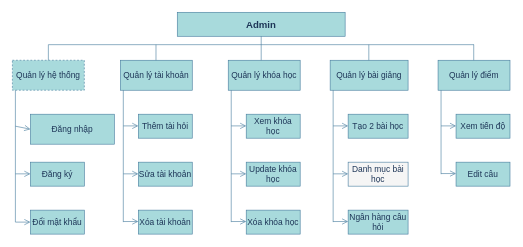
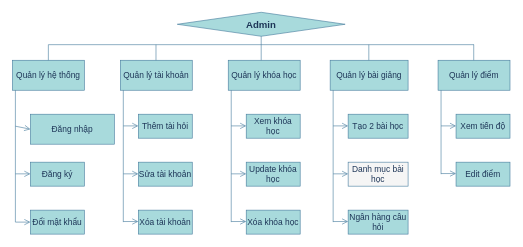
(261, 24) -> (261, 24)
(48, 75) -> (48, 75)
(483, 174) -> (483, 174)
